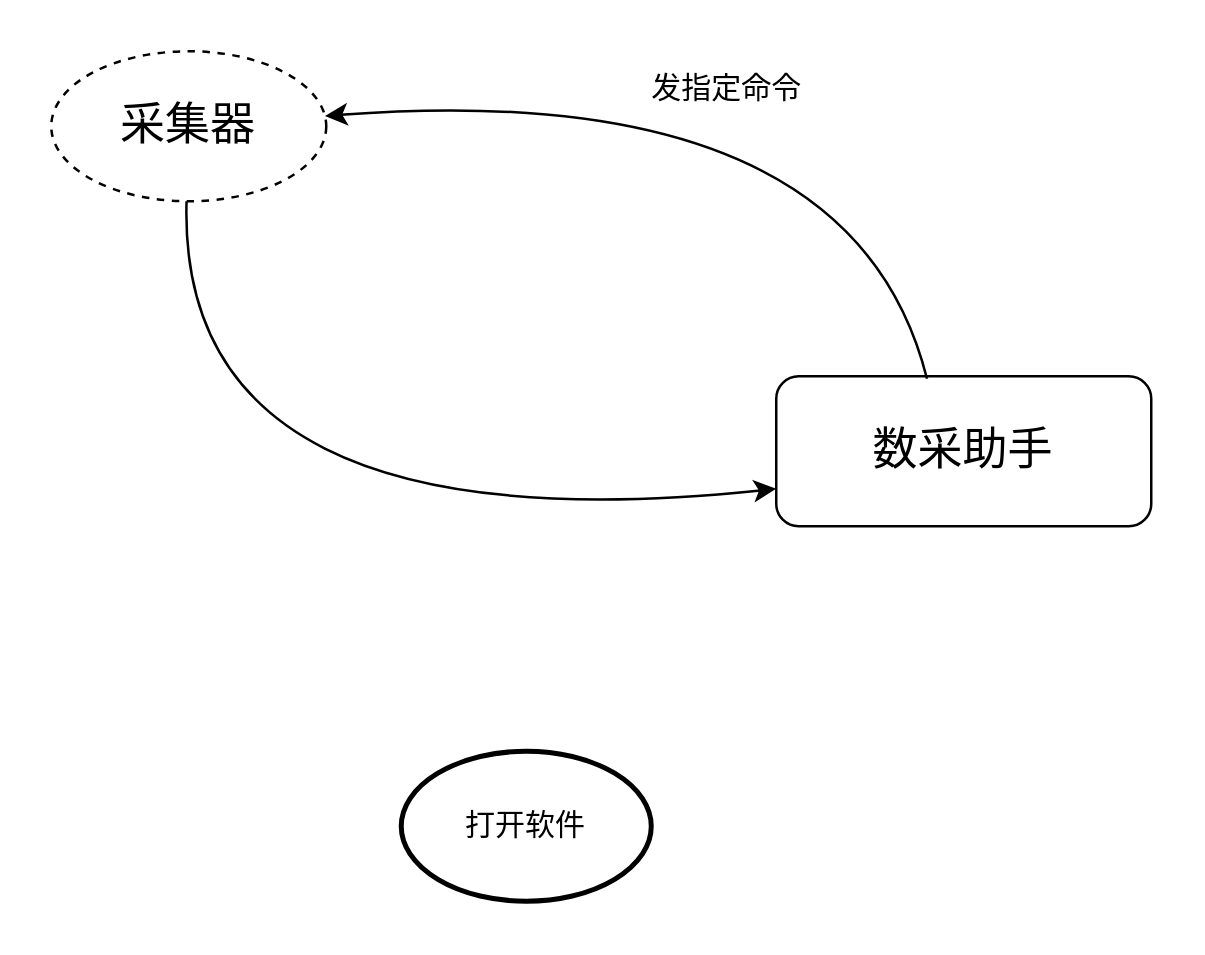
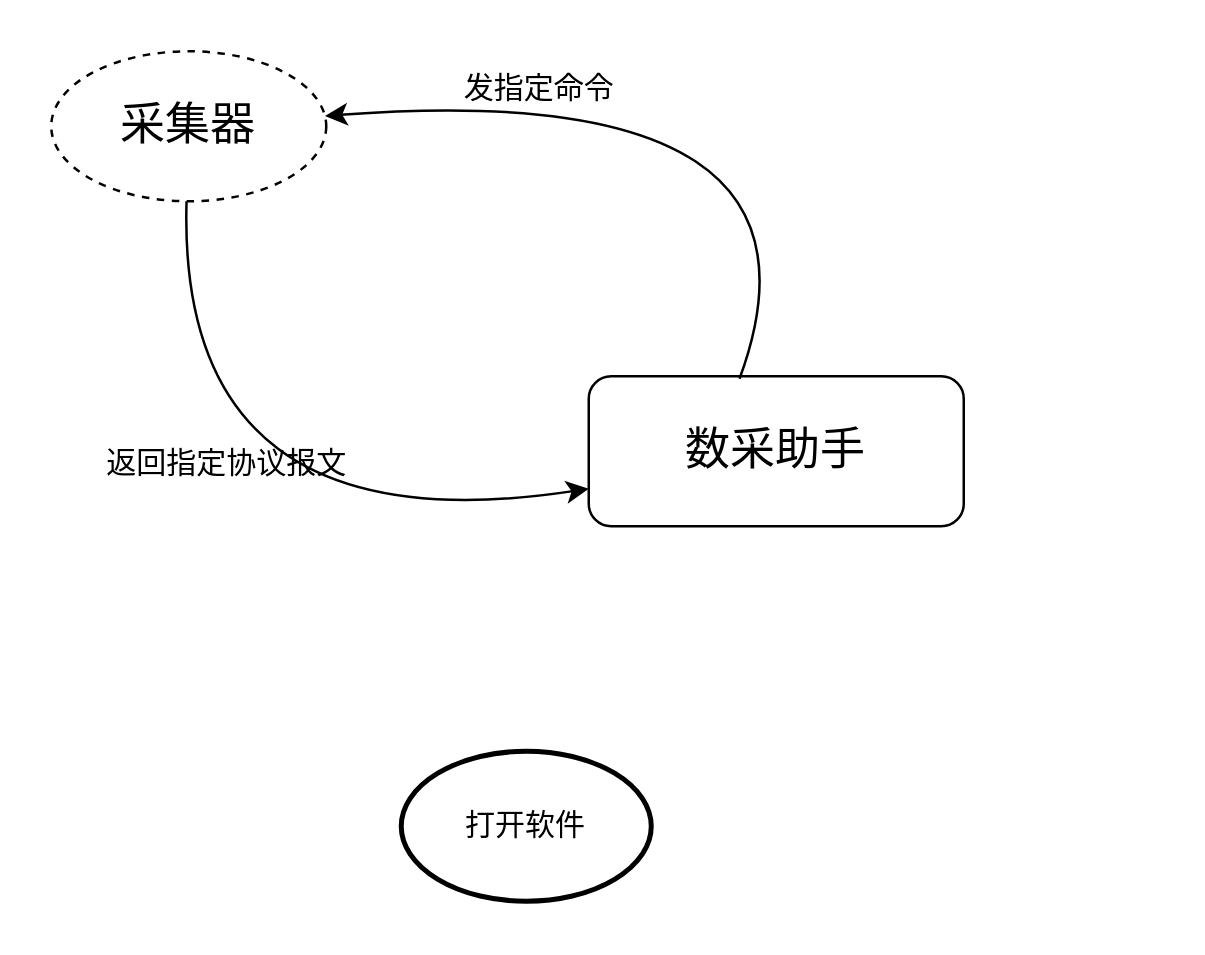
(726, 89) -> (539, 89)
(964, 451) -> (776, 451)
none -> (226, 464)
